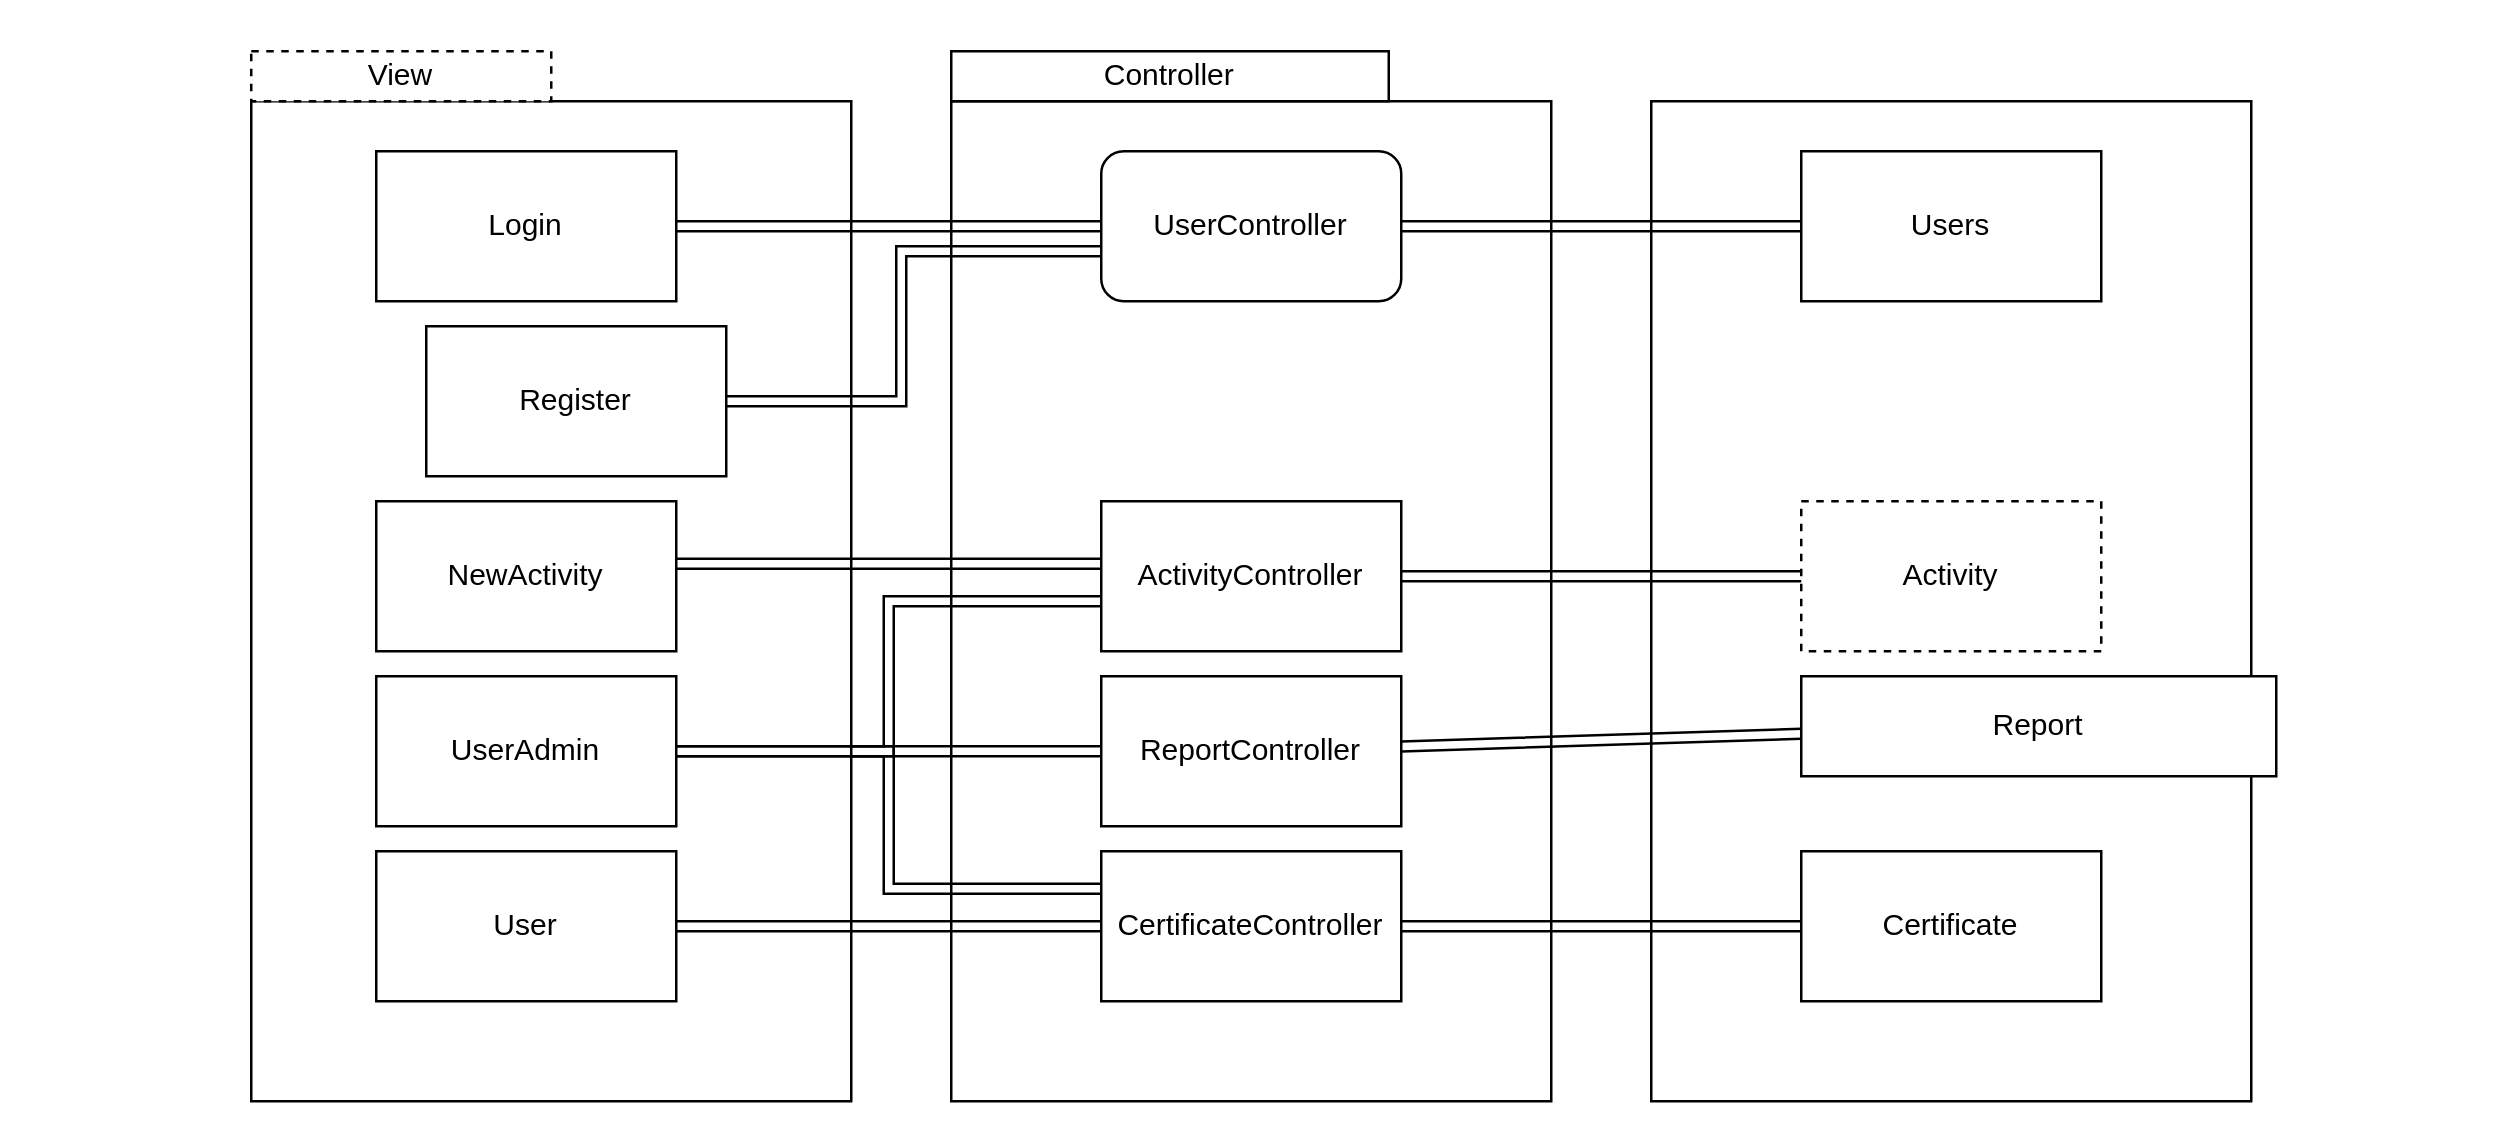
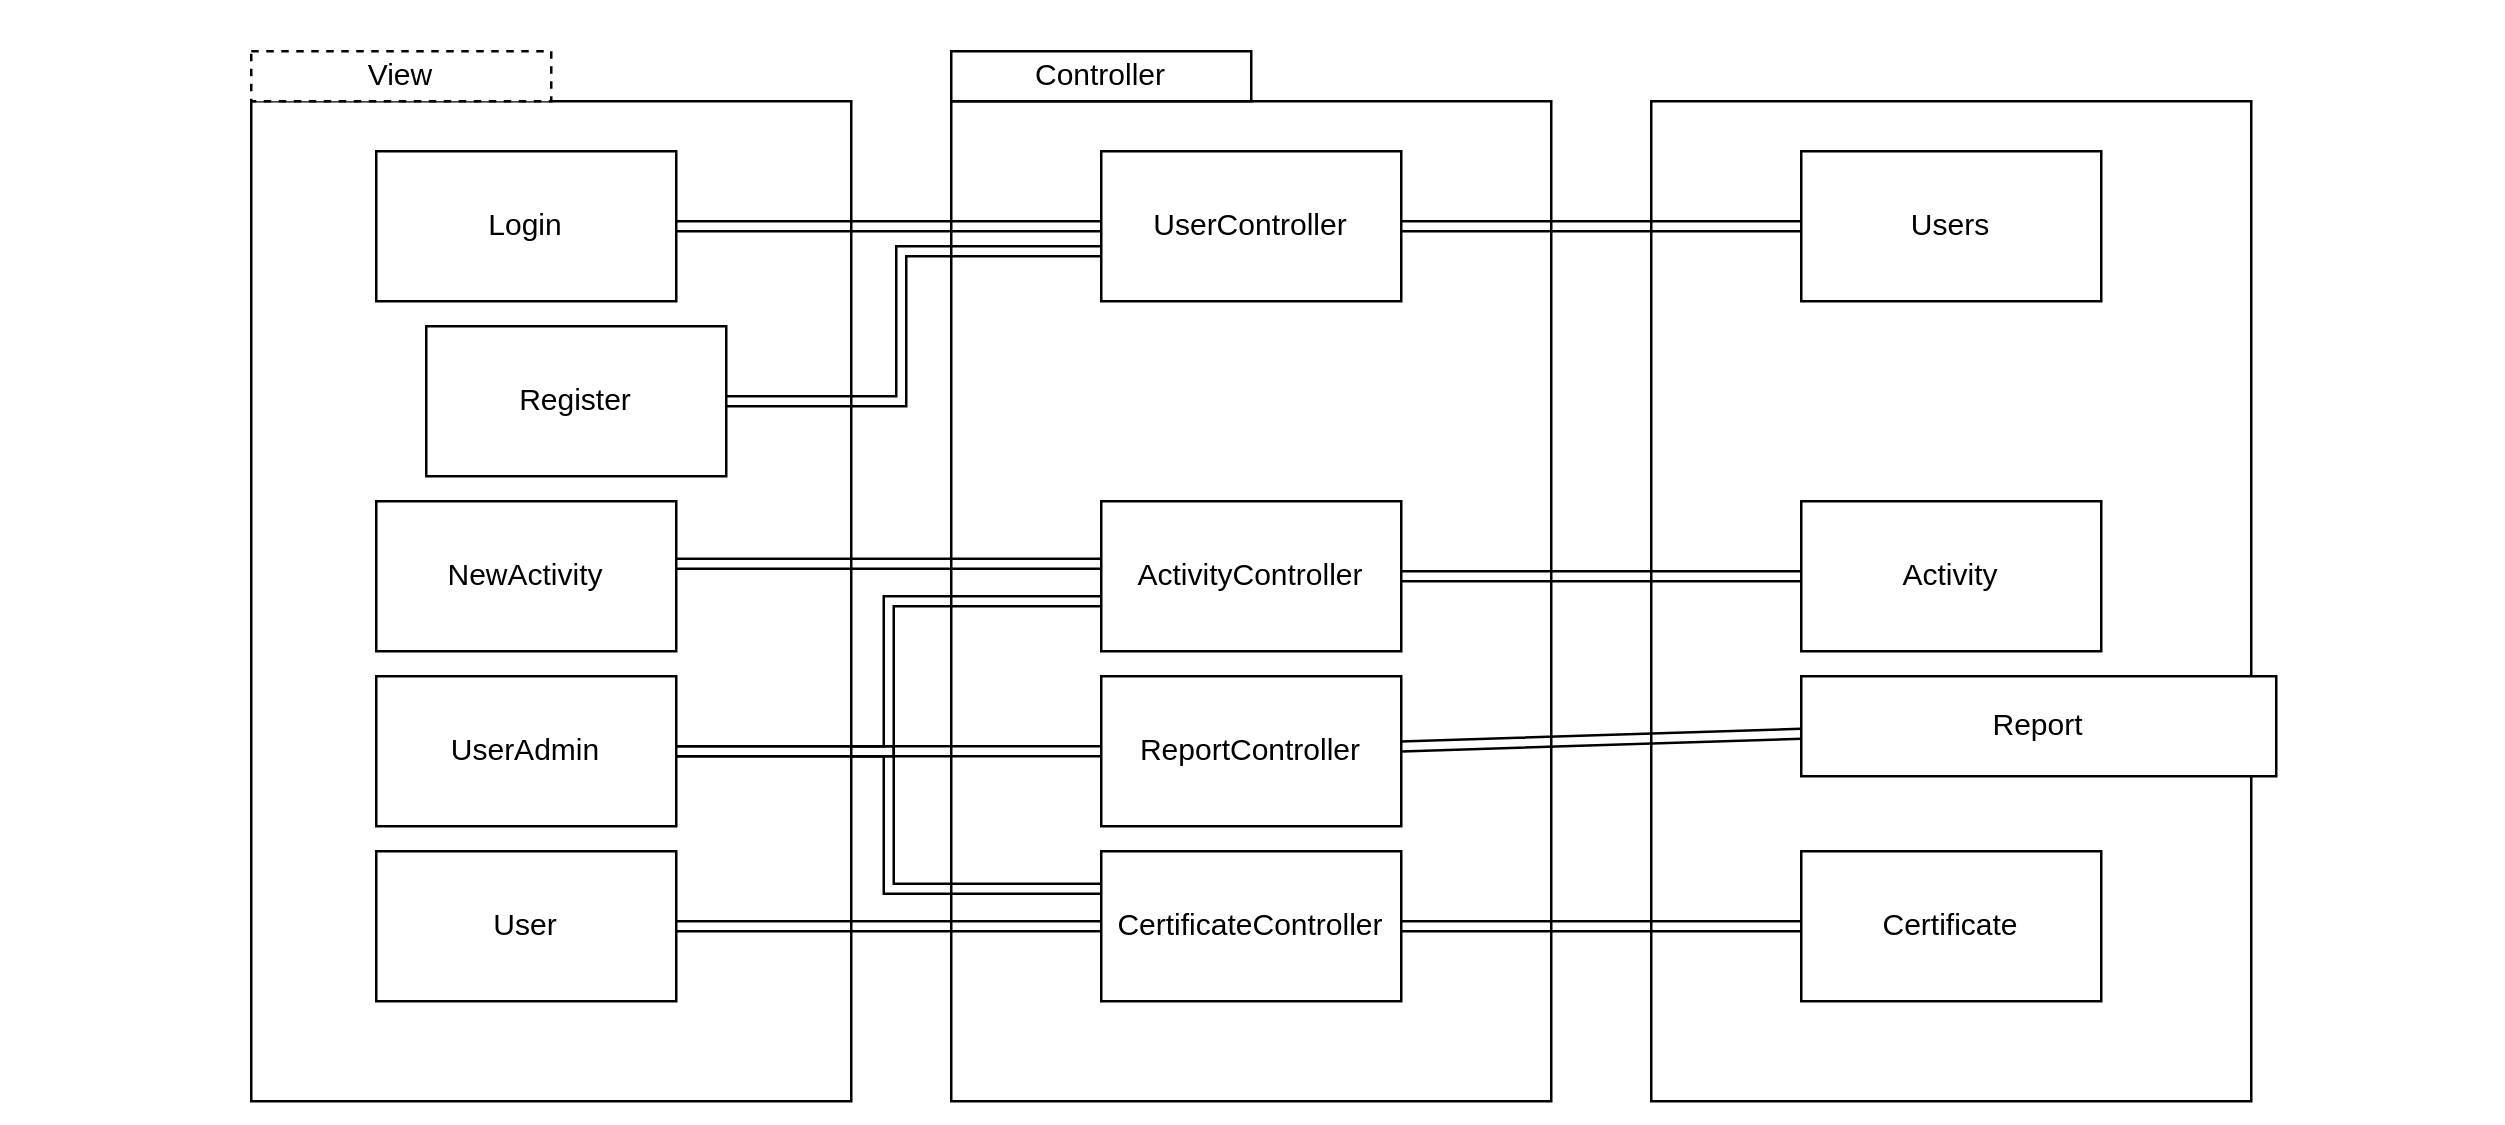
(1170, 76) -> (1101, 76)
(1251, 226) -> (1251, 226)
(1951, 576) -> (1951, 576)
